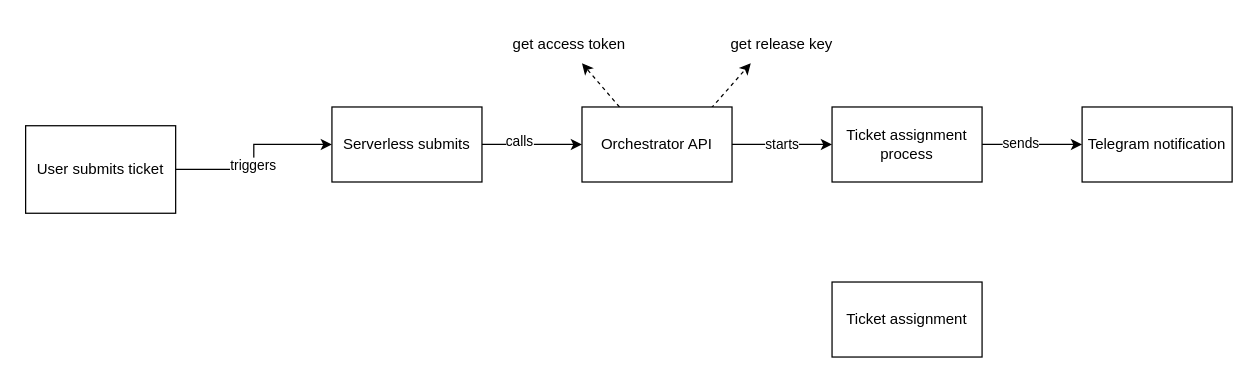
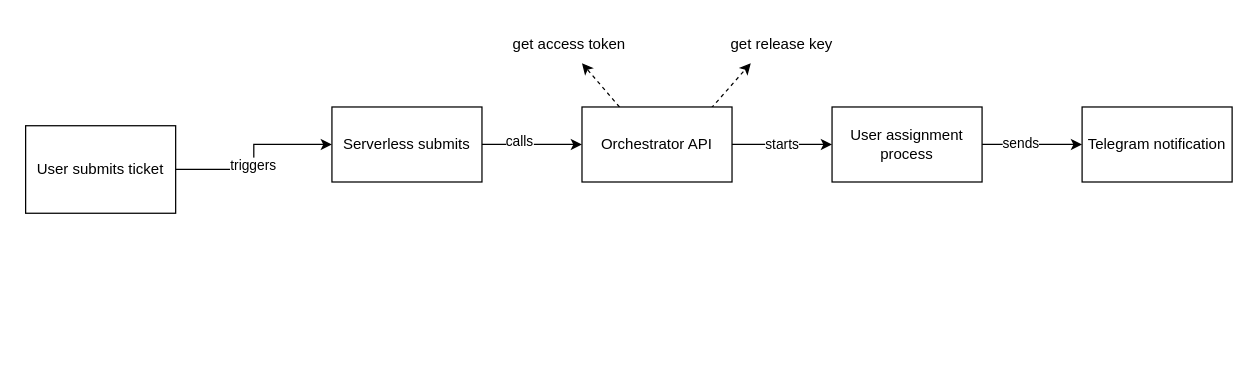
(907, 144) -> (907, 144)
(907, 319) -> none
